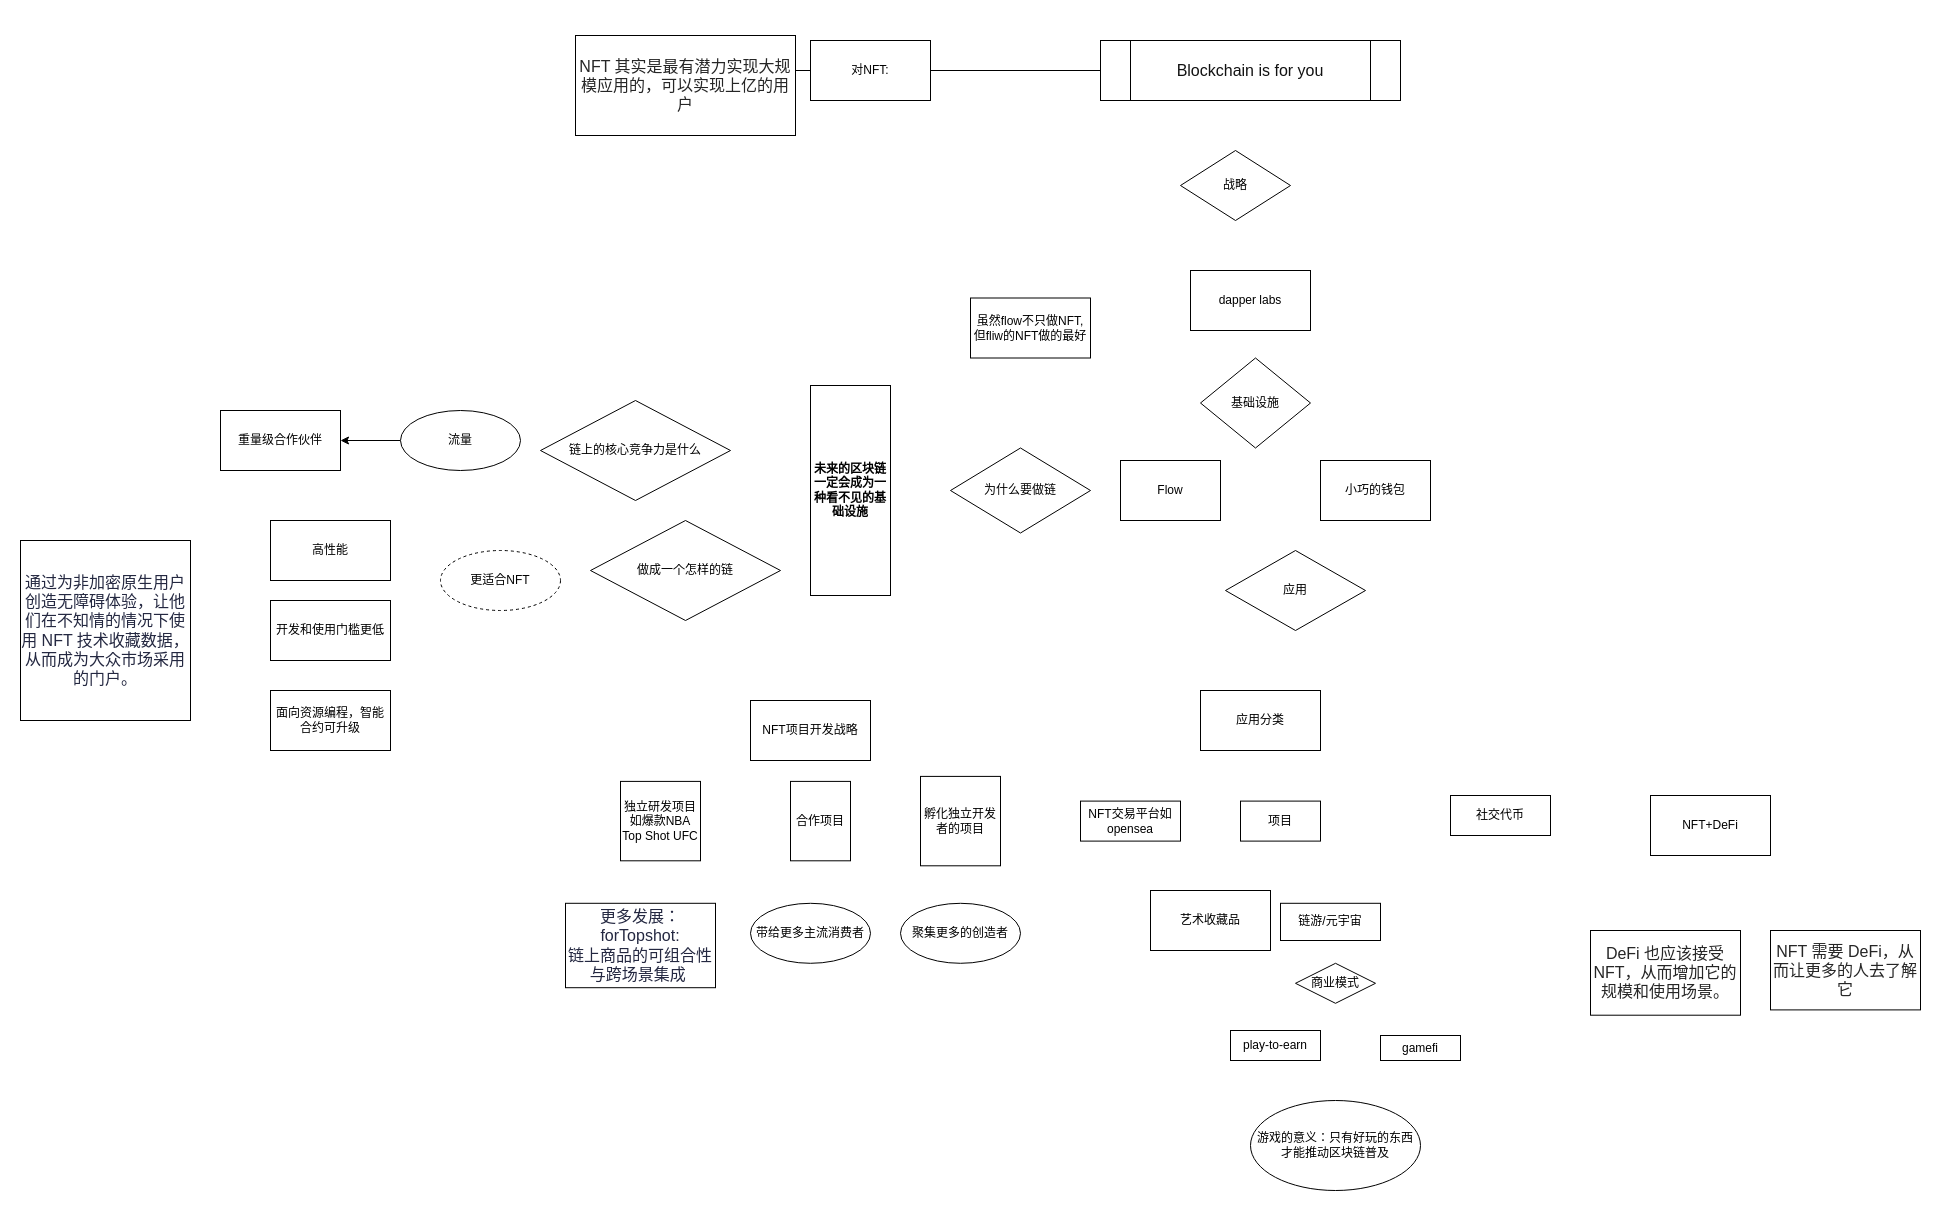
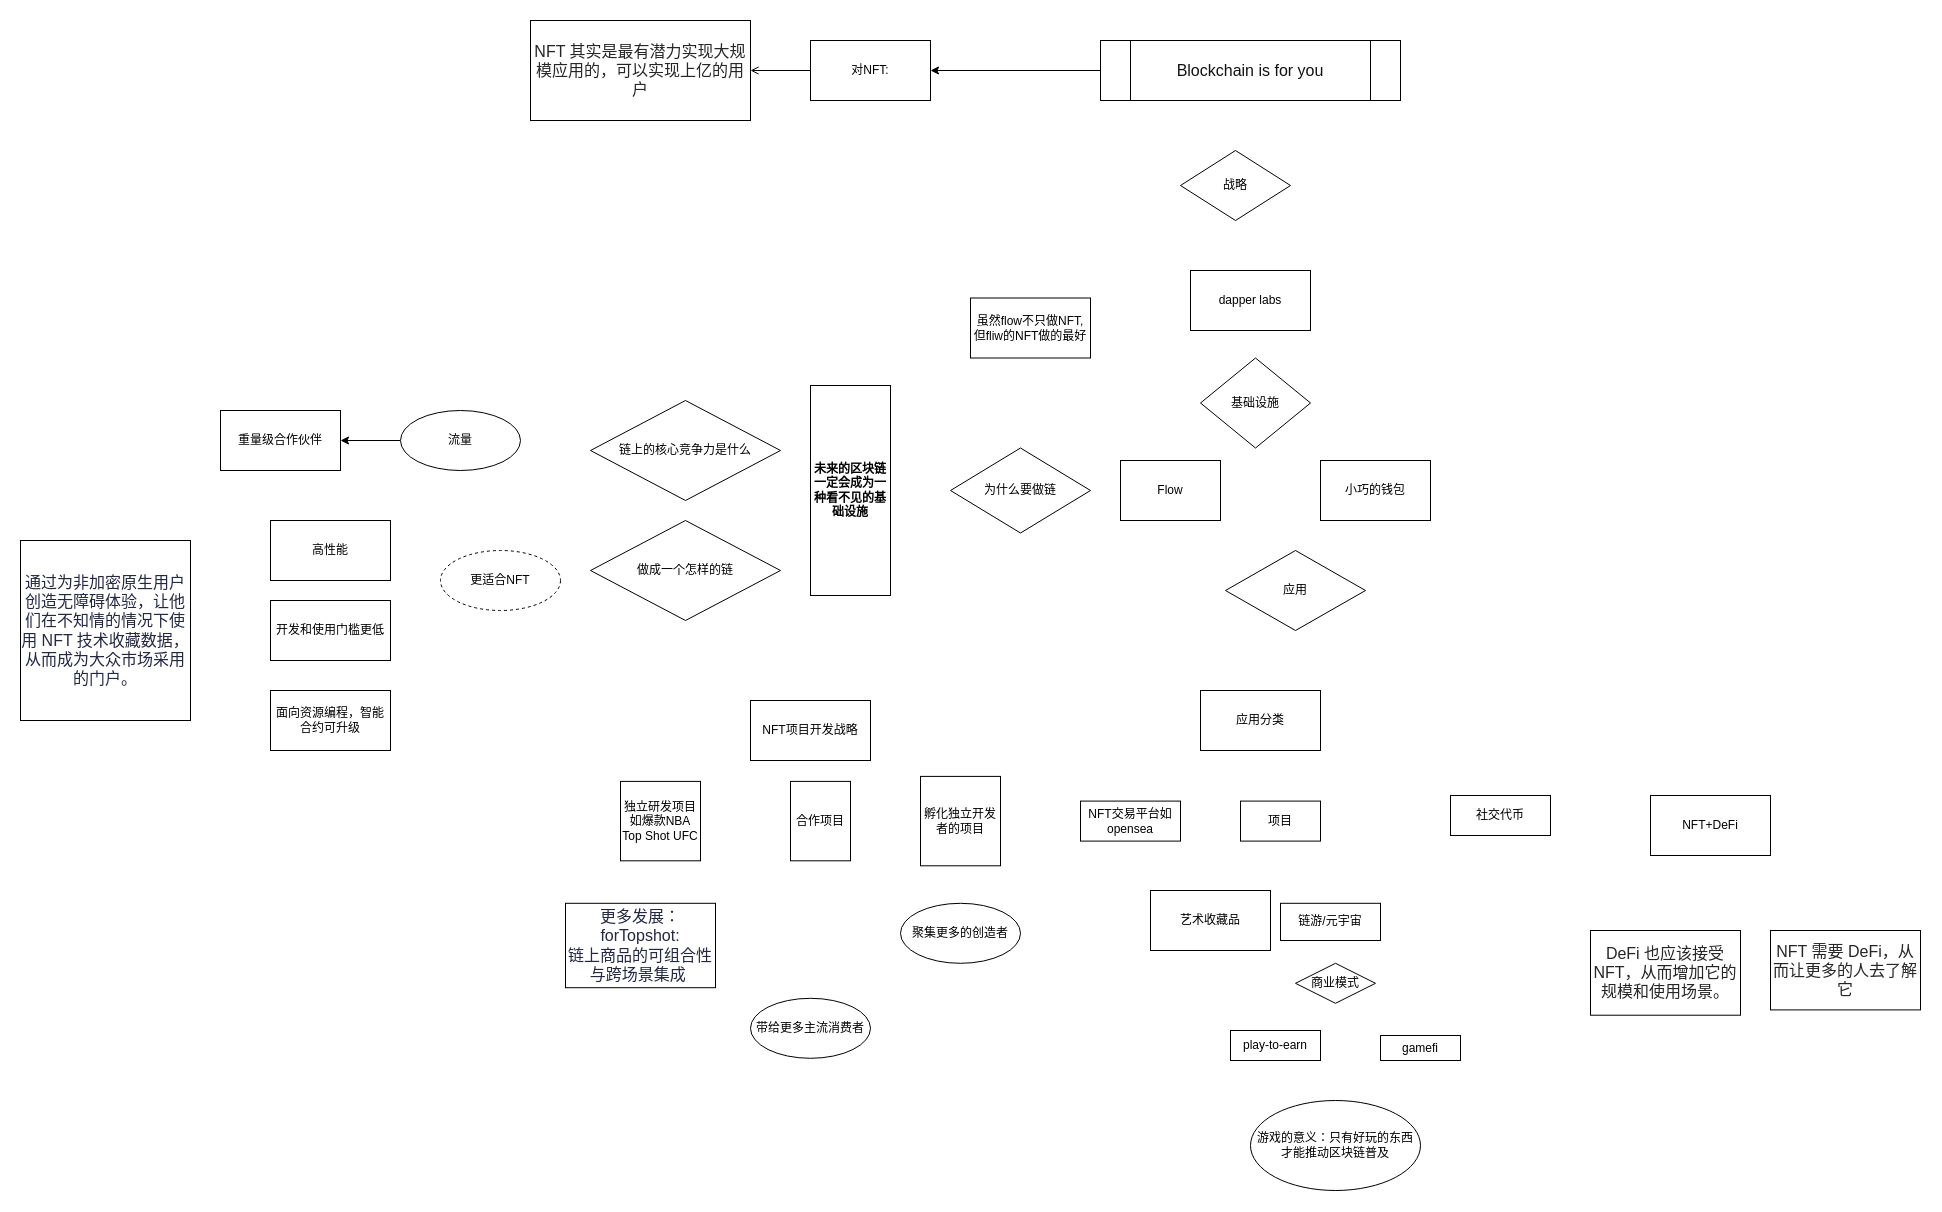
(936, 71) -> (938, 71)
(686, 86) -> (641, 71)
(636, 451) -> (686, 451)
(811, 933) -> (811, 1028)
